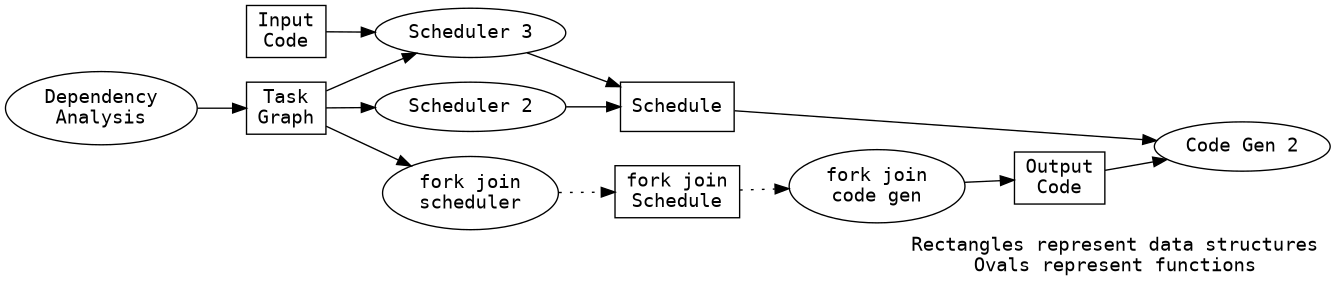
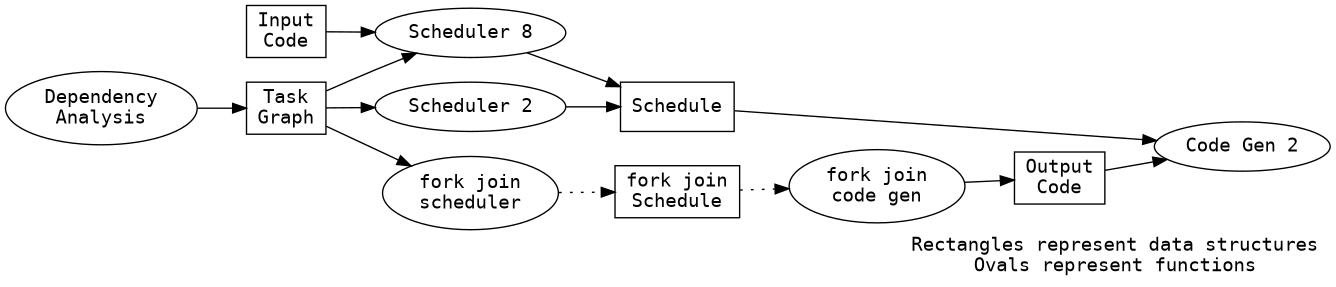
(470, 33) -> (470, 33)
